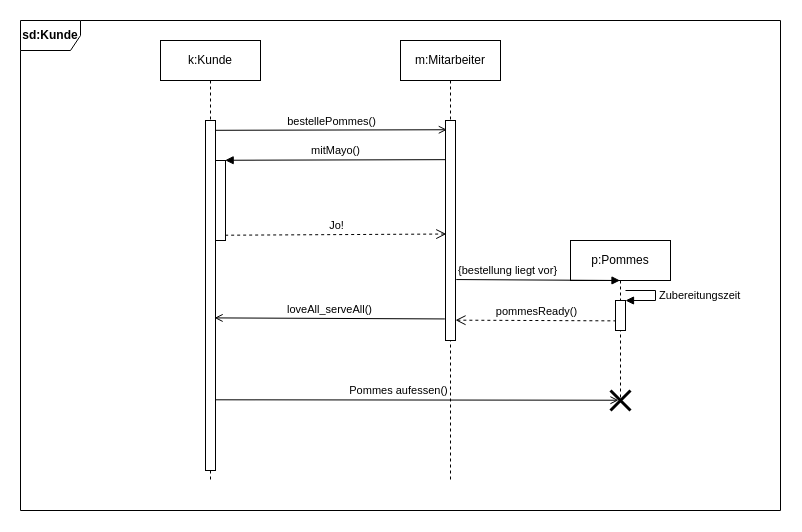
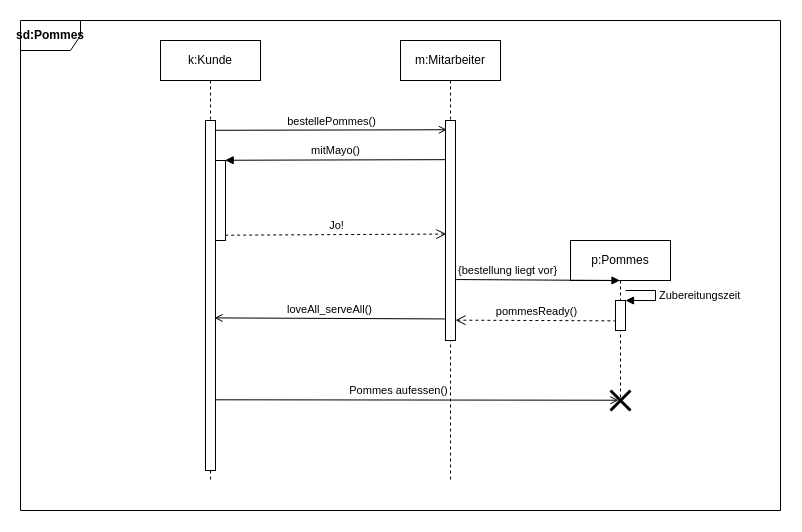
(51, 36) -> (51, 36)
